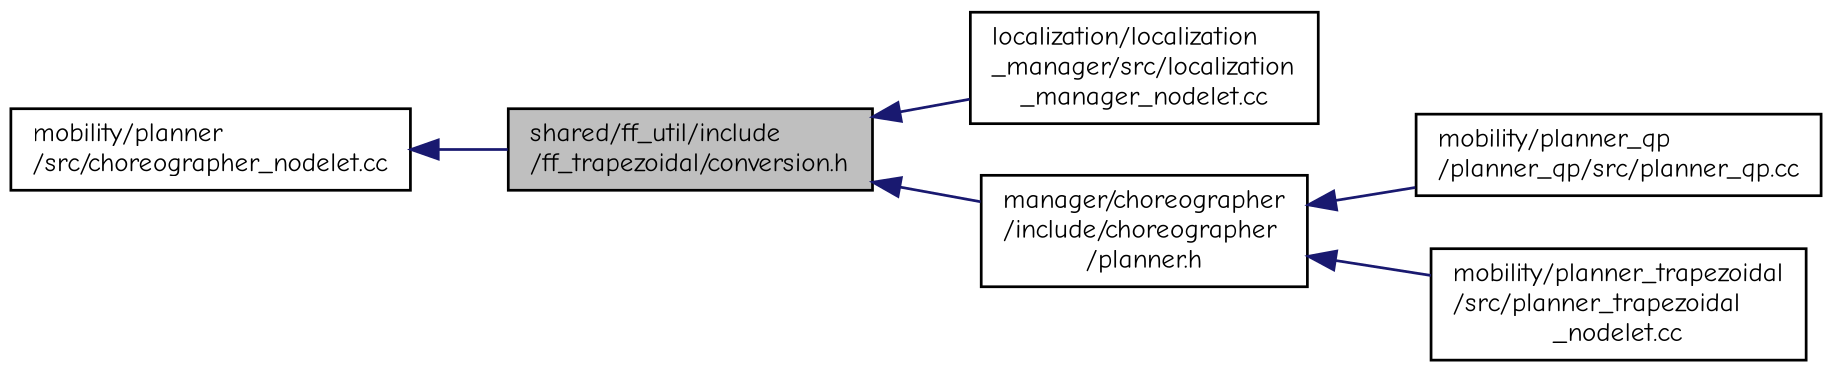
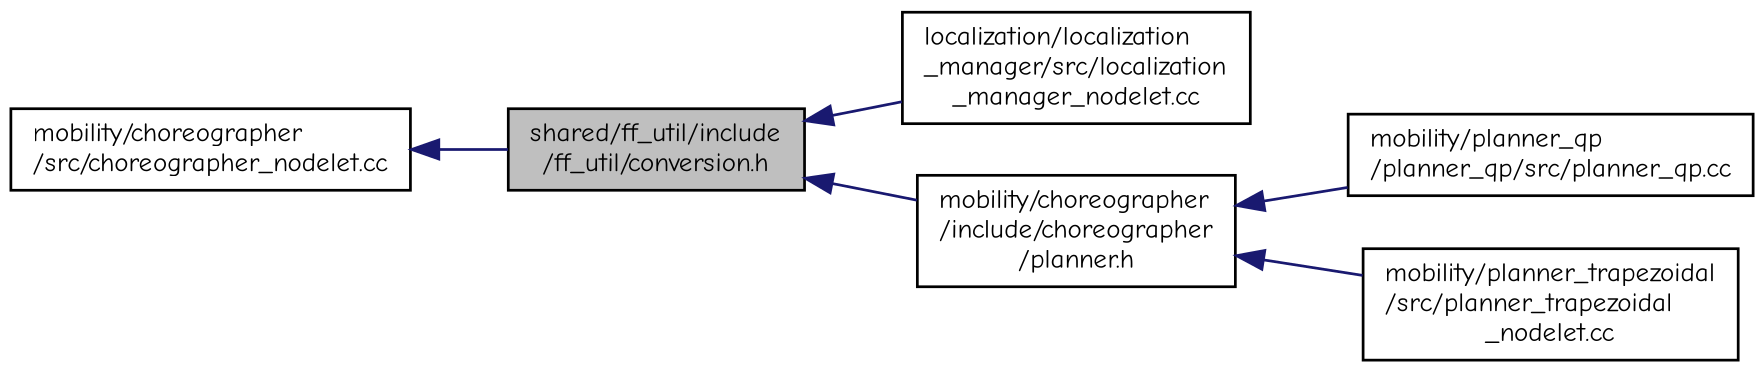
(211, 149) -> (211, 149)
(690, 149) -> (656, 149)
(1144, 231) -> (1076, 231)
